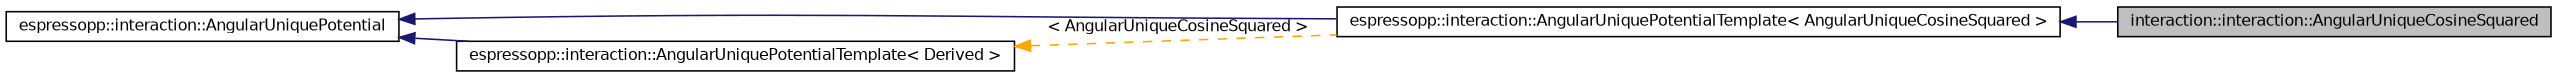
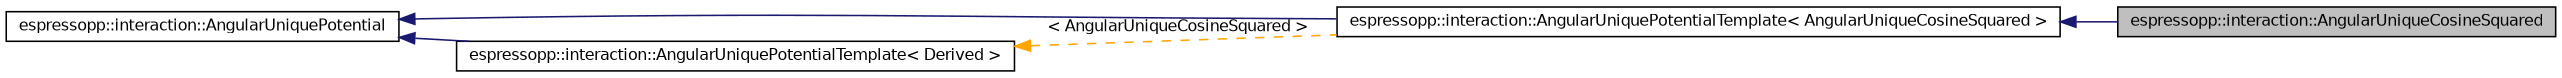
(2334, 22) -> (2337, 22)
